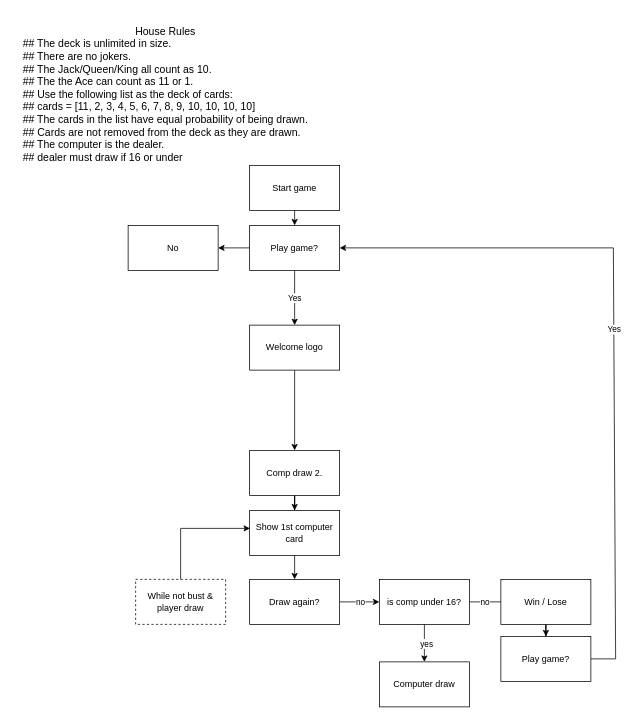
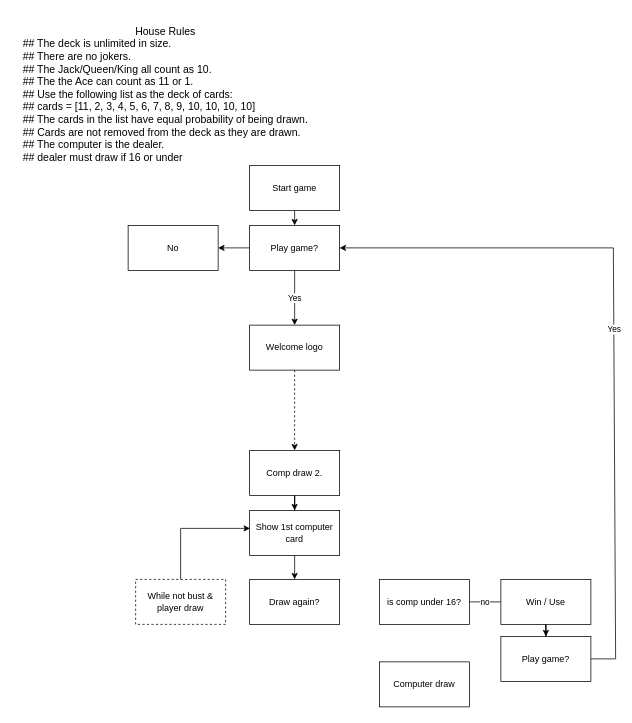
(294, 407) -> (294, 407)
(364, 602) -> none
(546, 602) -> (546, 602)
(424, 641) -> none
